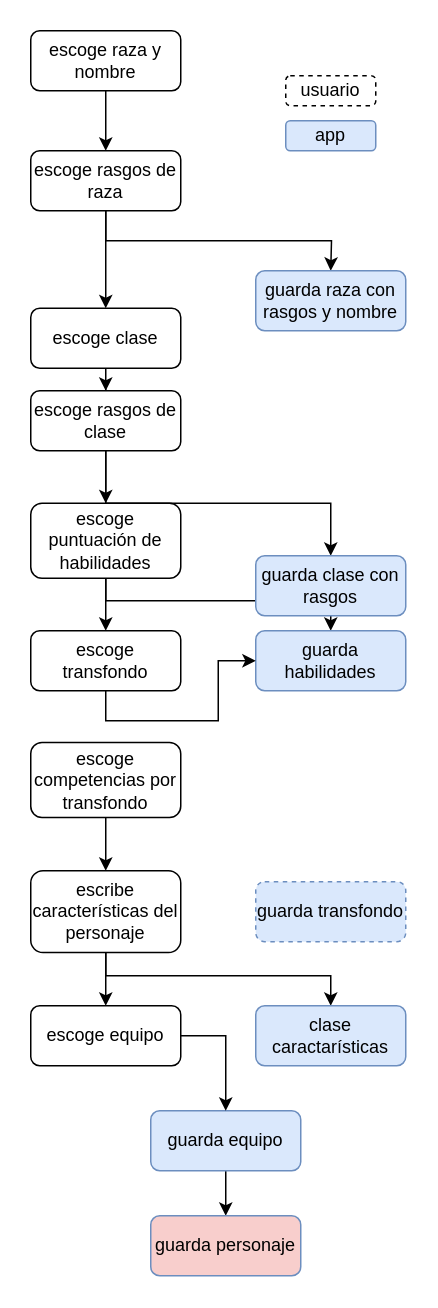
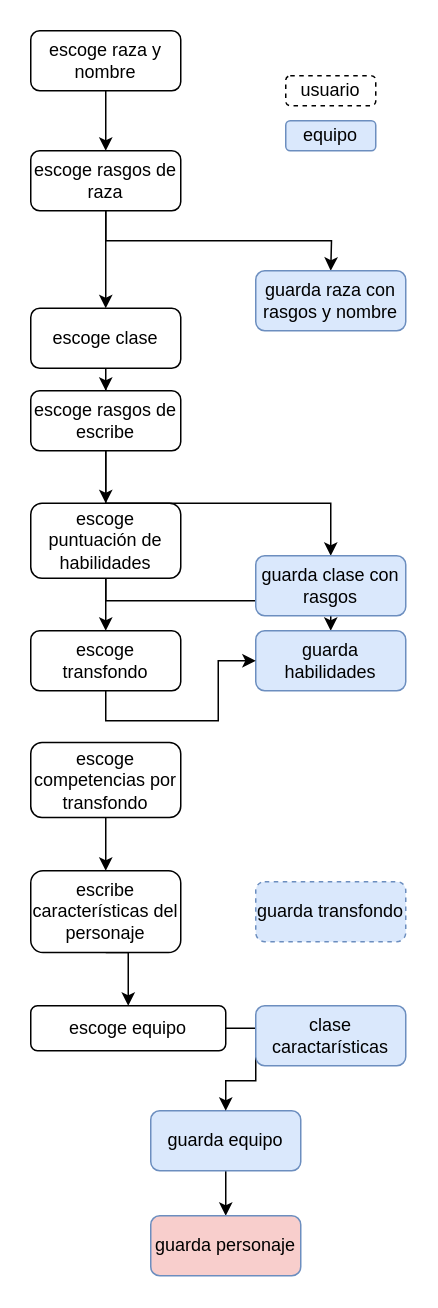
(331, 136) -> (331, 136)
(106, 421) -> (106, 421)
(229, 976) -> none
(106, 1036) -> (128, 1028)
